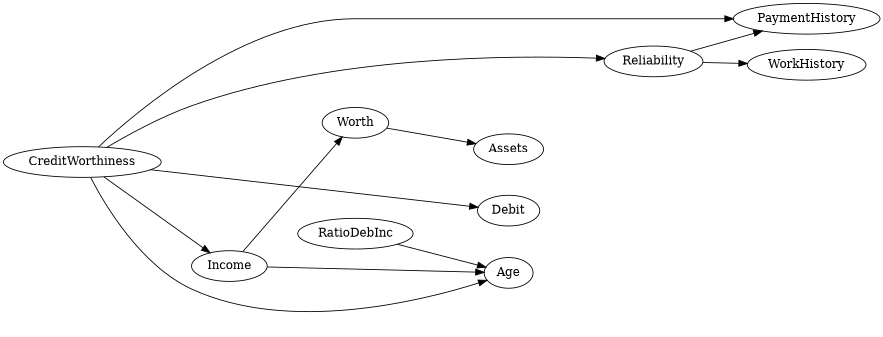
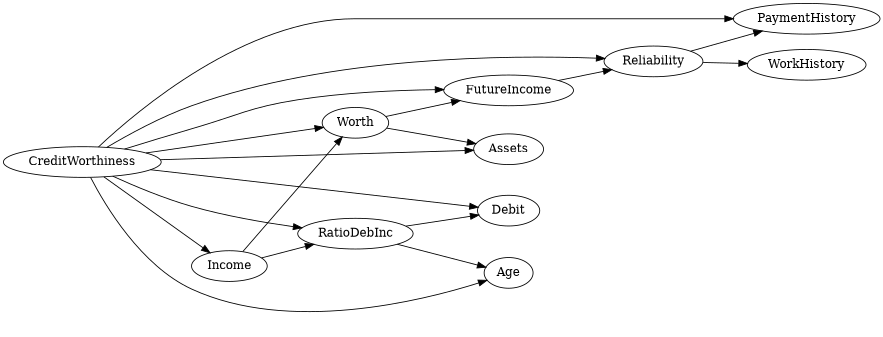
none -> (509, 90)
none -> (231, 141)
none -> (313, 155)
none -> (201, 209)
none -> (438, 221)
(371, 270) -> (283, 252)
